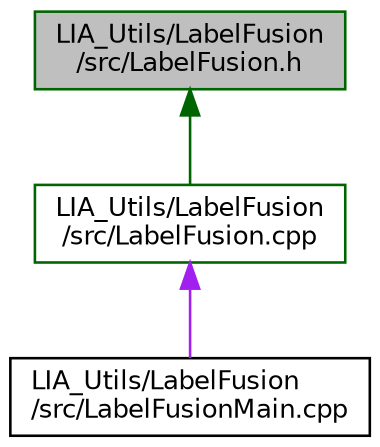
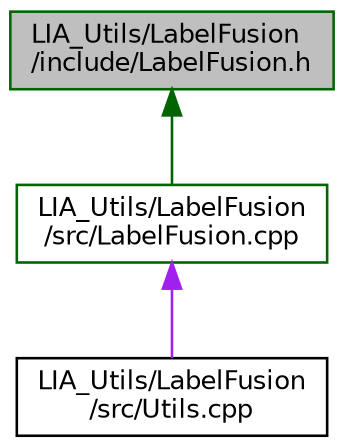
(190, 50) -> (172, 50)
(190, 397) -> (172, 397)
